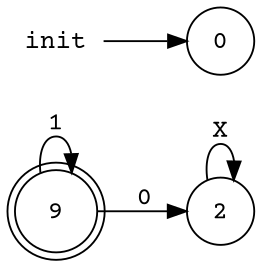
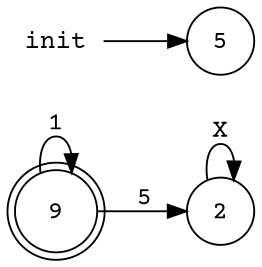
(221, 41) -> (221, 41)
(145, 197) -> (145, 197)
